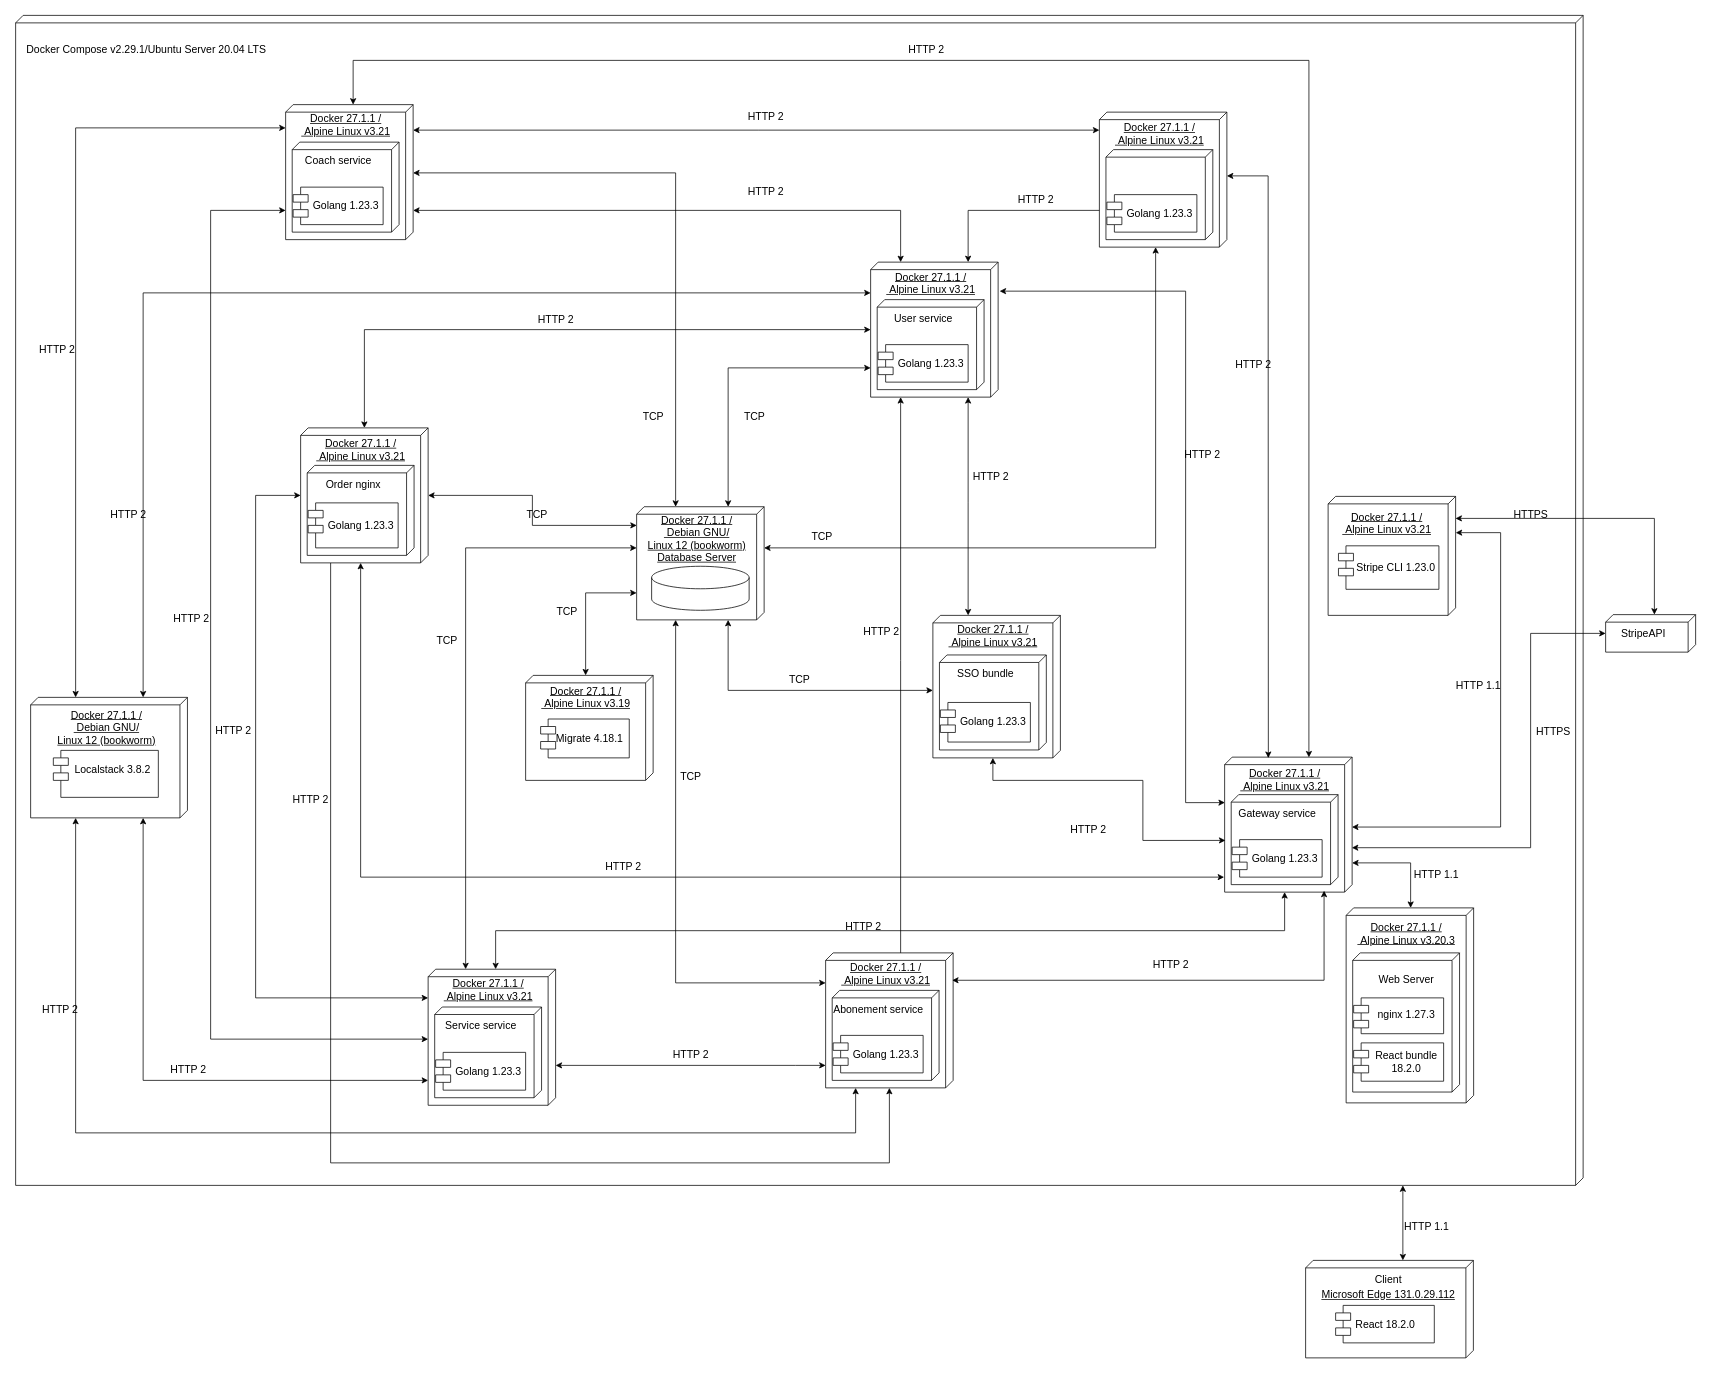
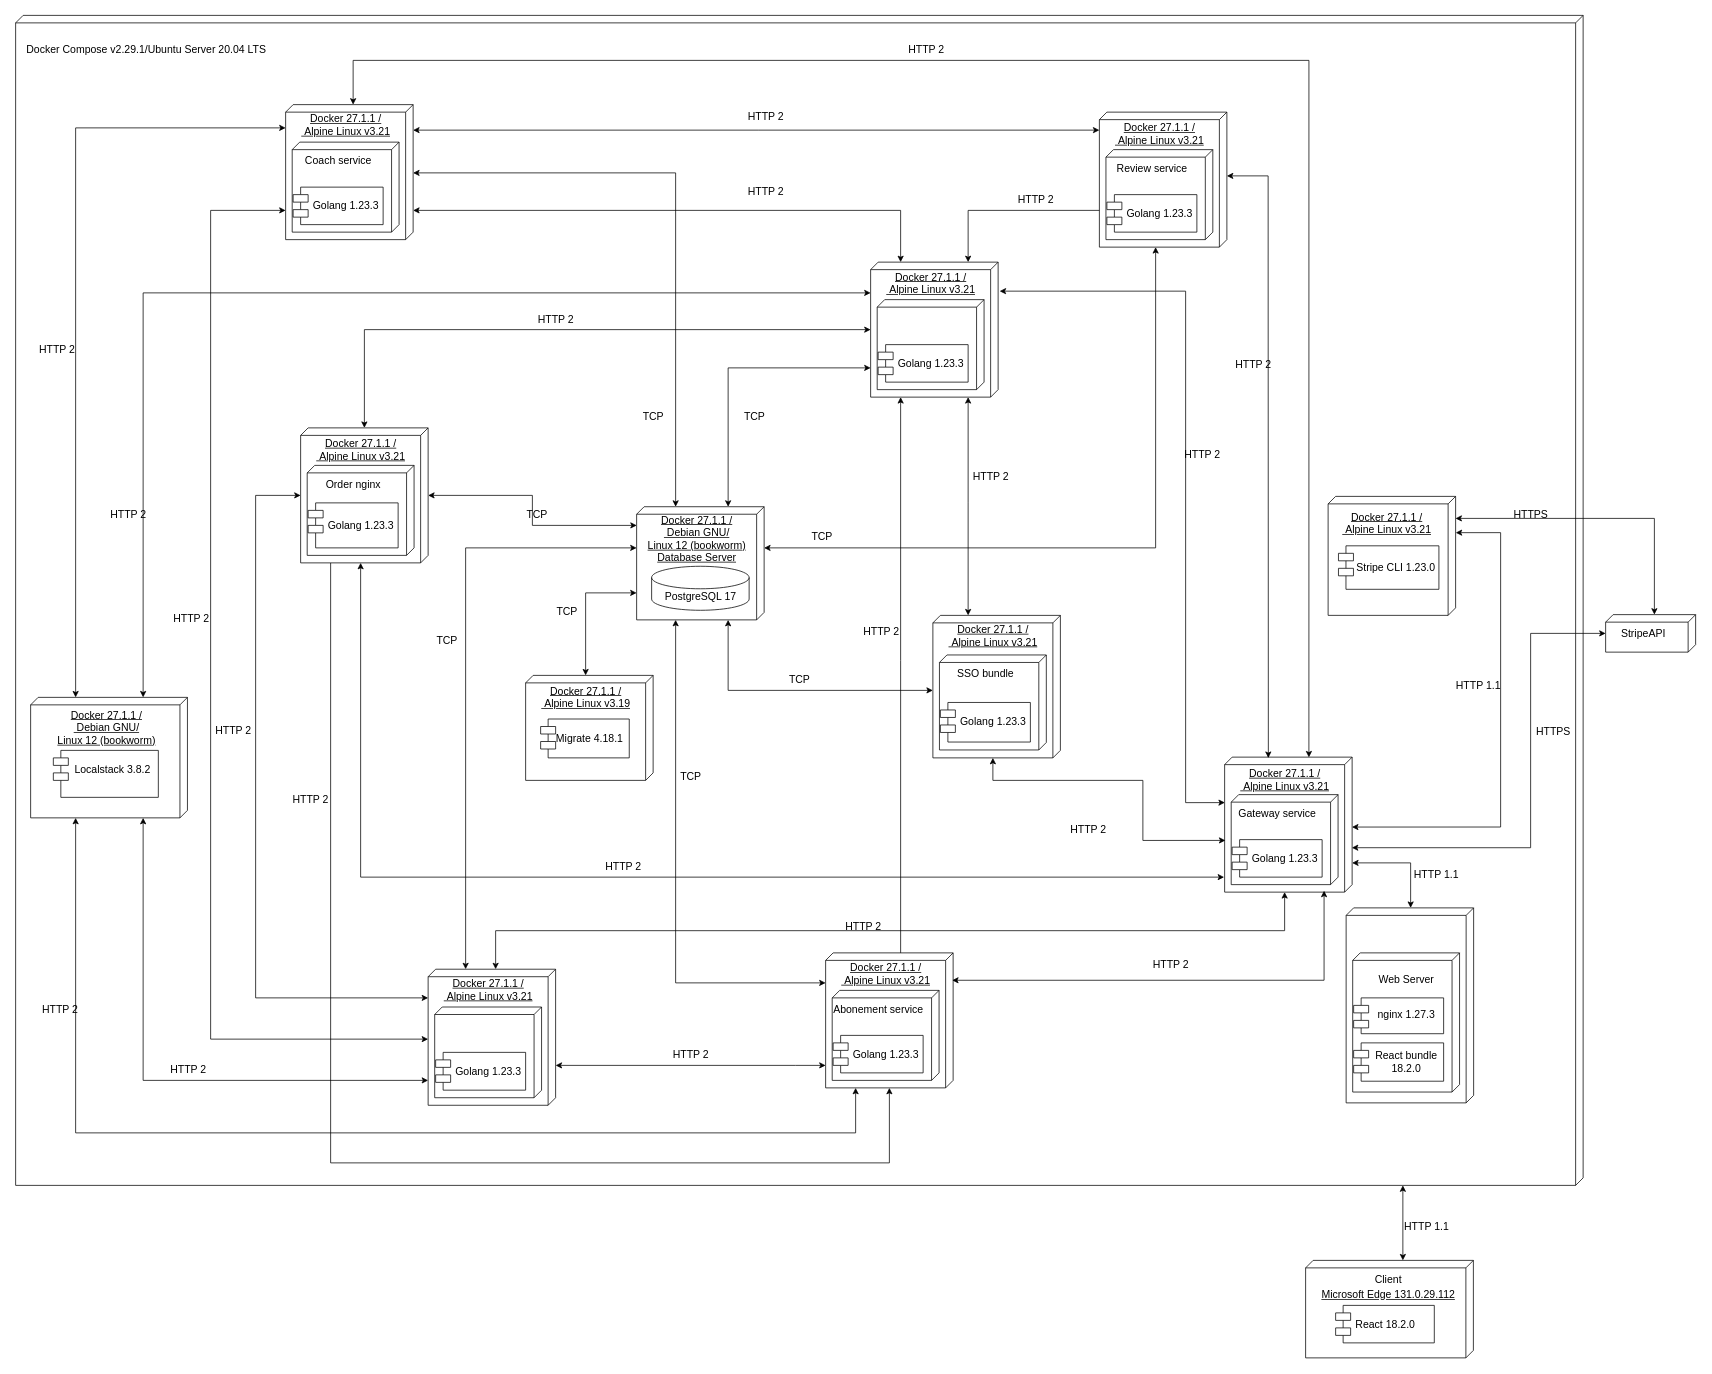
none -> (1152, 168)
(923, 318) -> none
none -> (700, 596)
(1406, 934) -> none
(480, 1026) -> none
